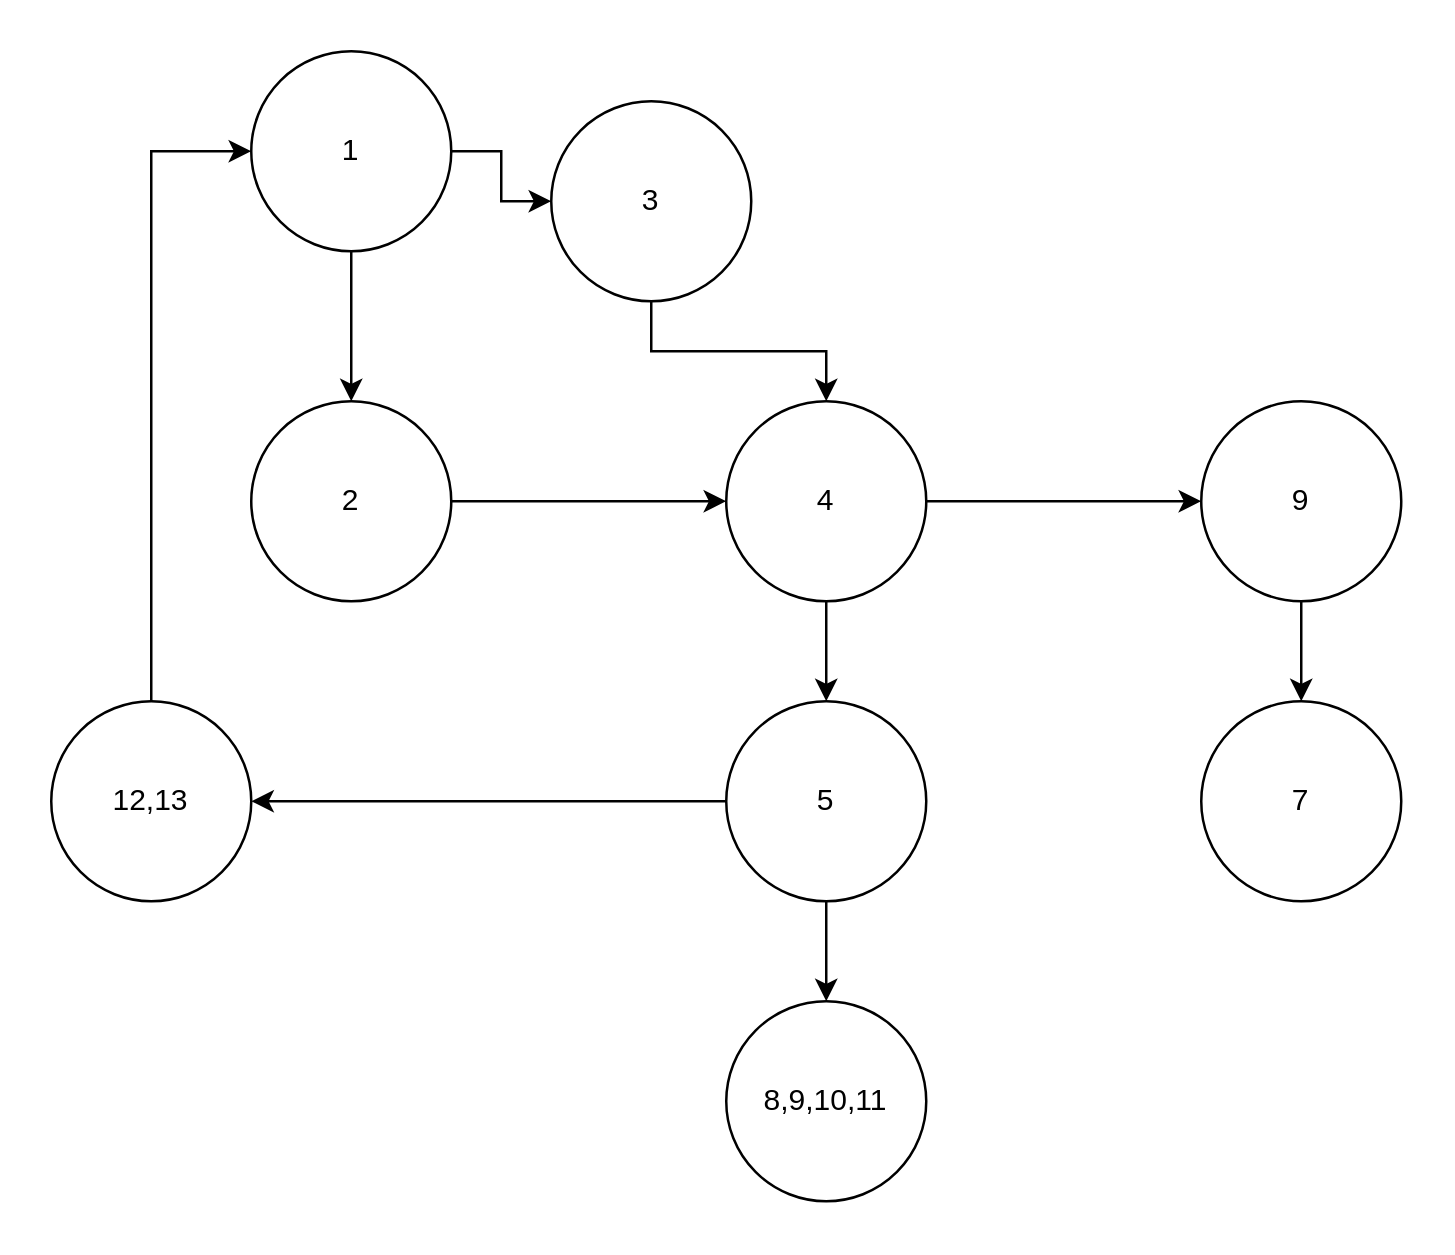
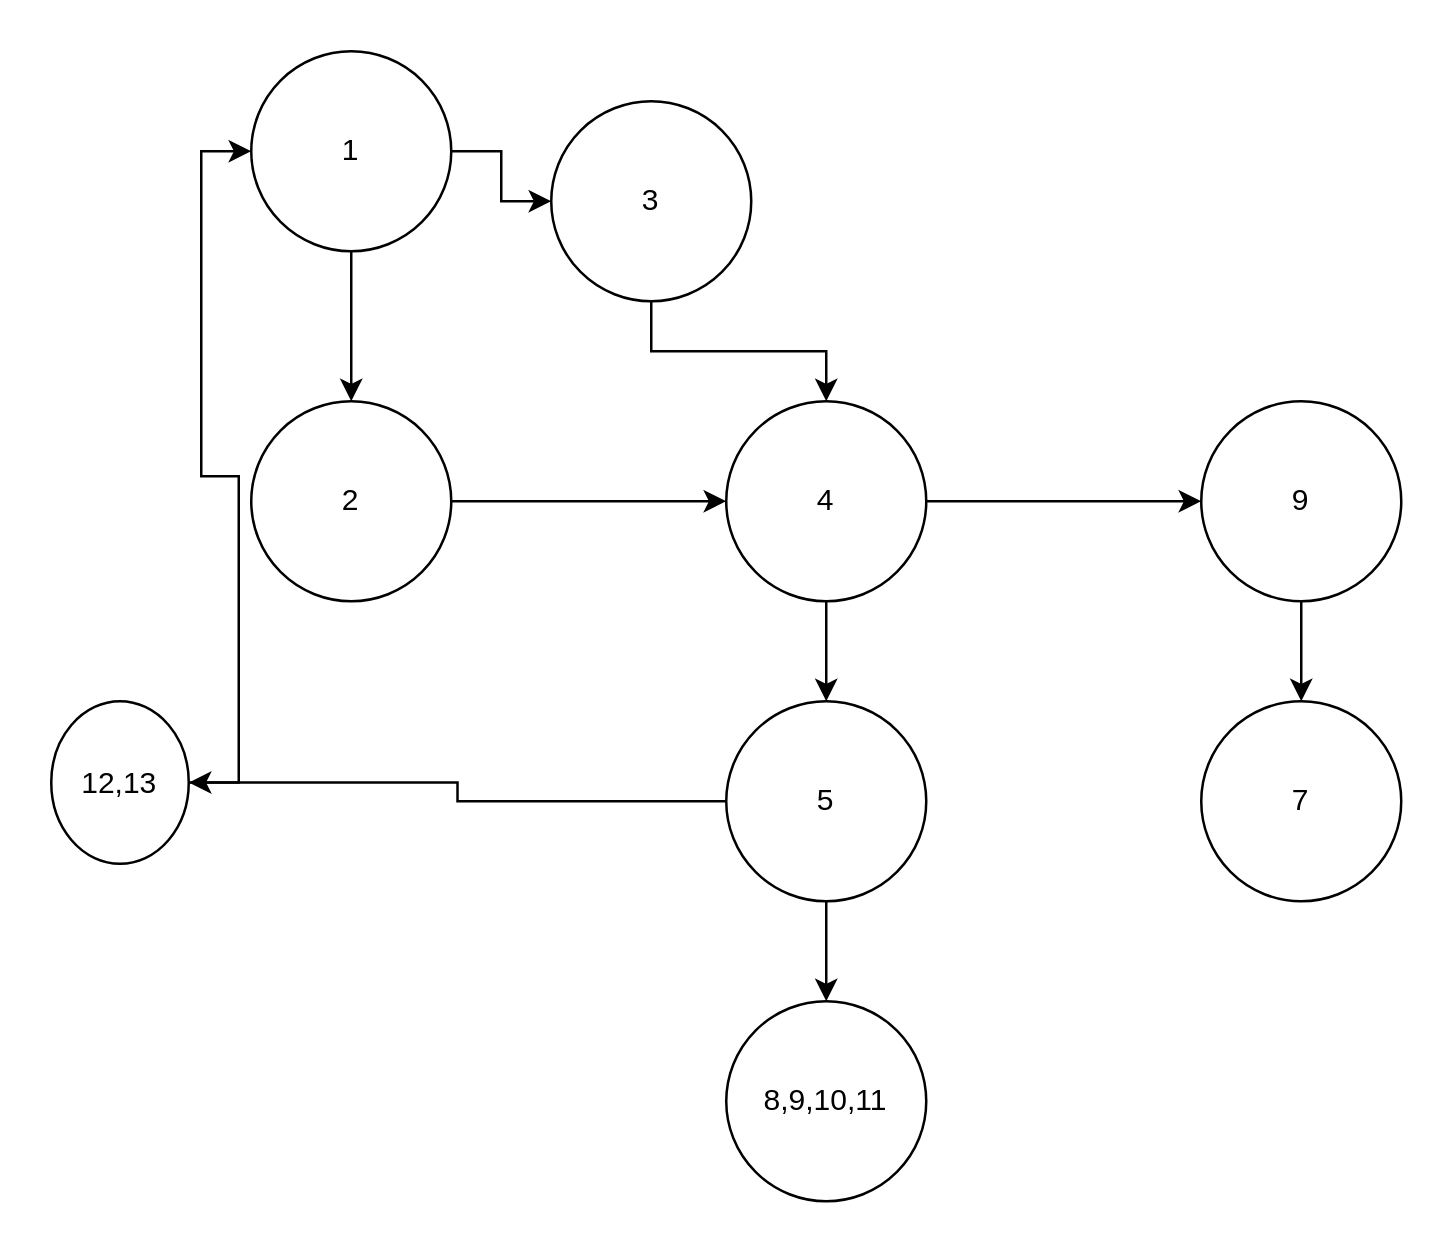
(151, 801) -> (120, 783)
